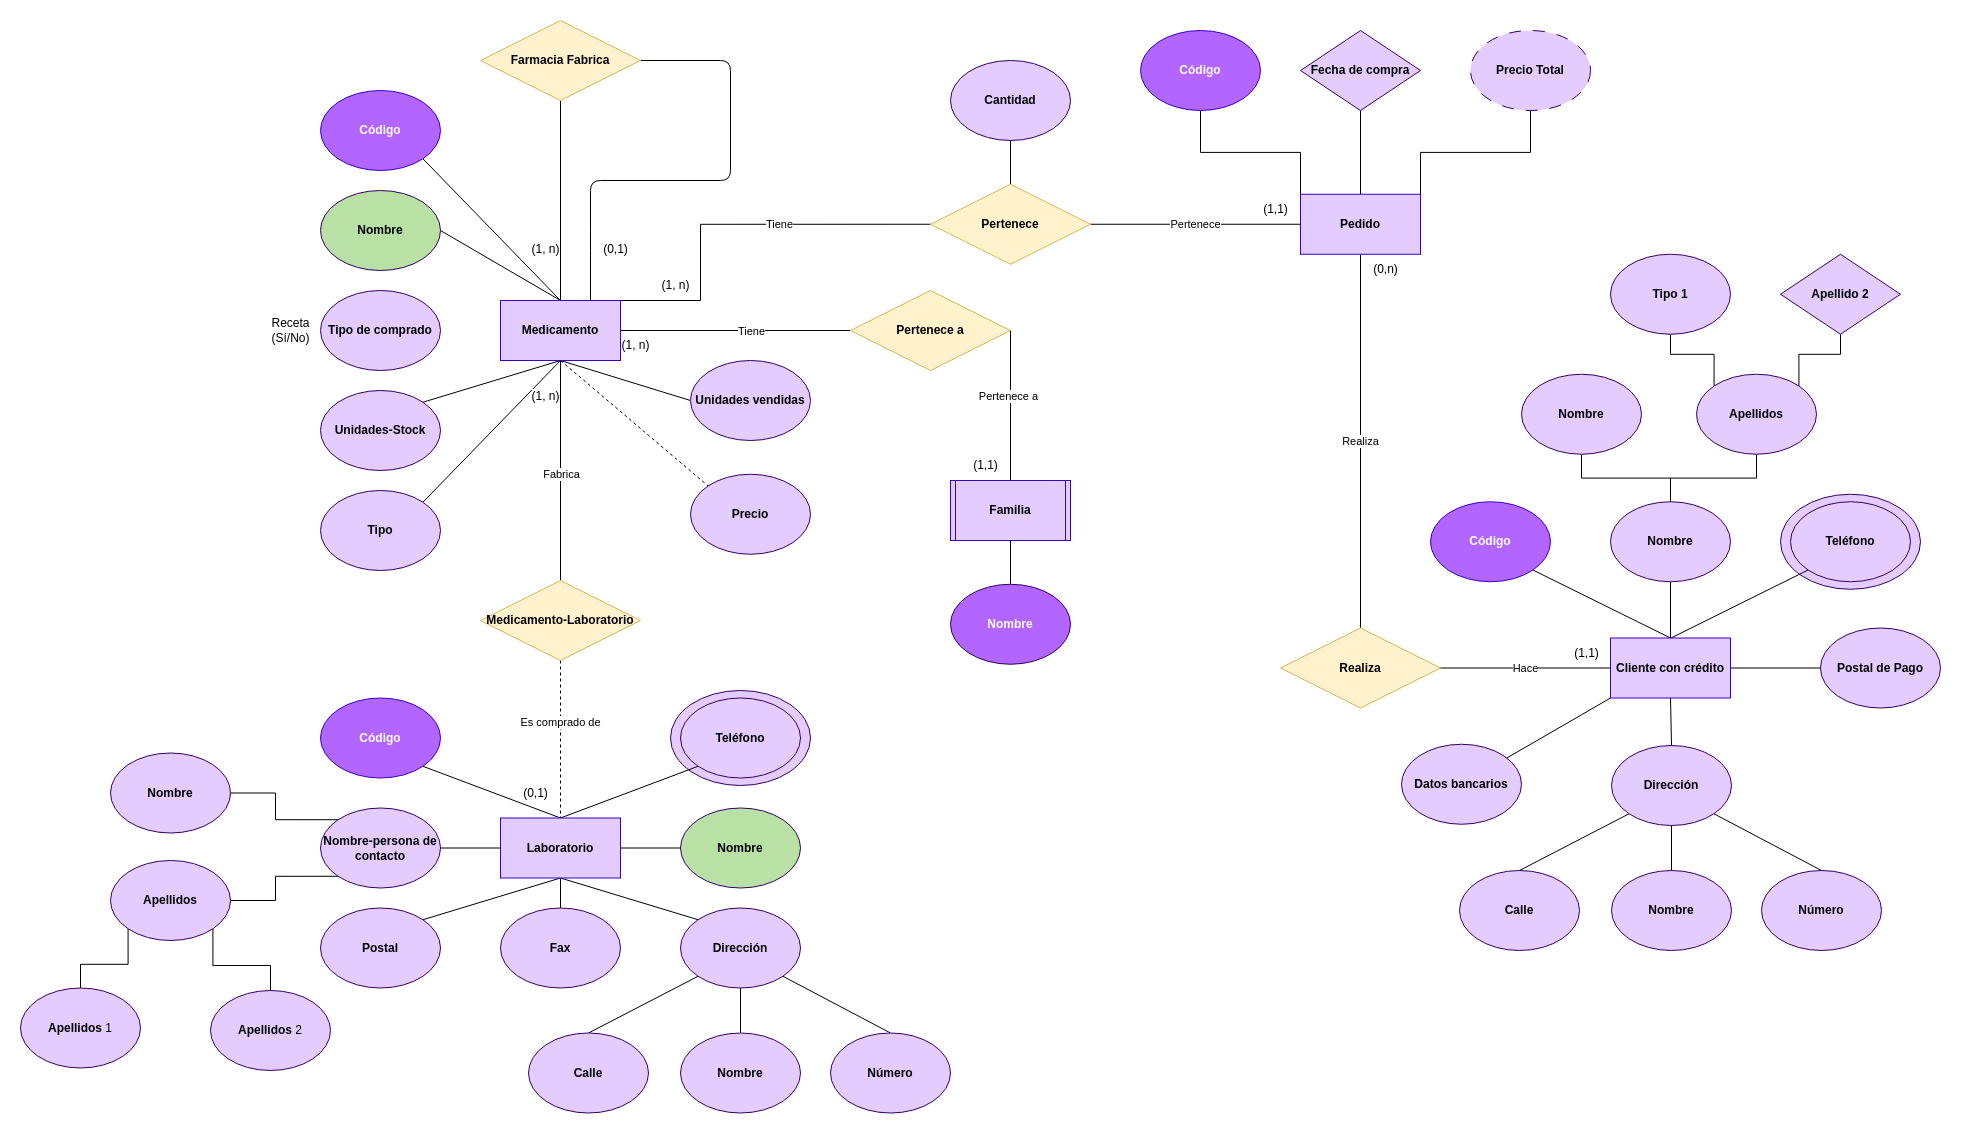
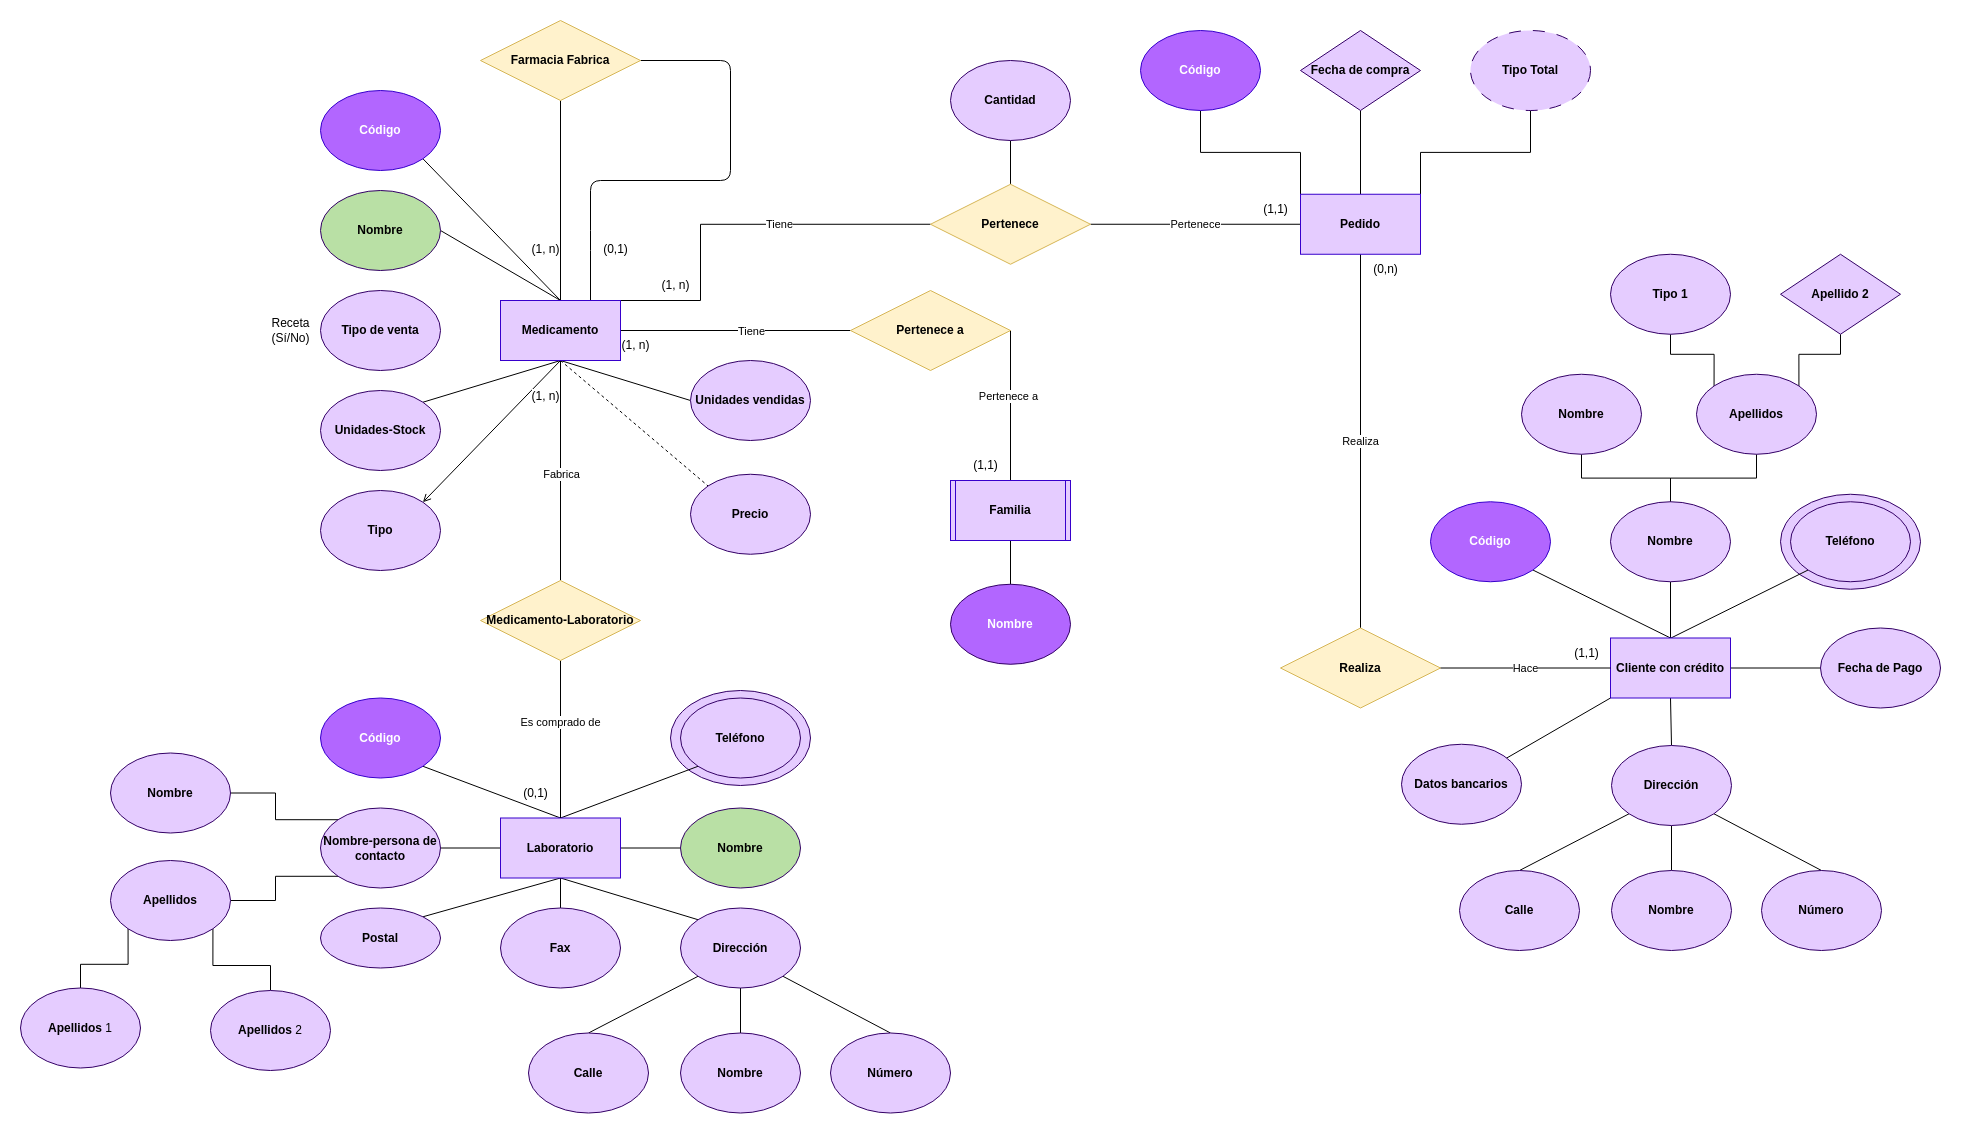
(1531, 71) -> (1531, 71)
(381, 331) -> (381, 331)
(426, 499) -> (427, 498)
(1881, 669) -> (1881, 669)
(561, 771) -> (561, 771)
(381, 948) -> (381, 938)
